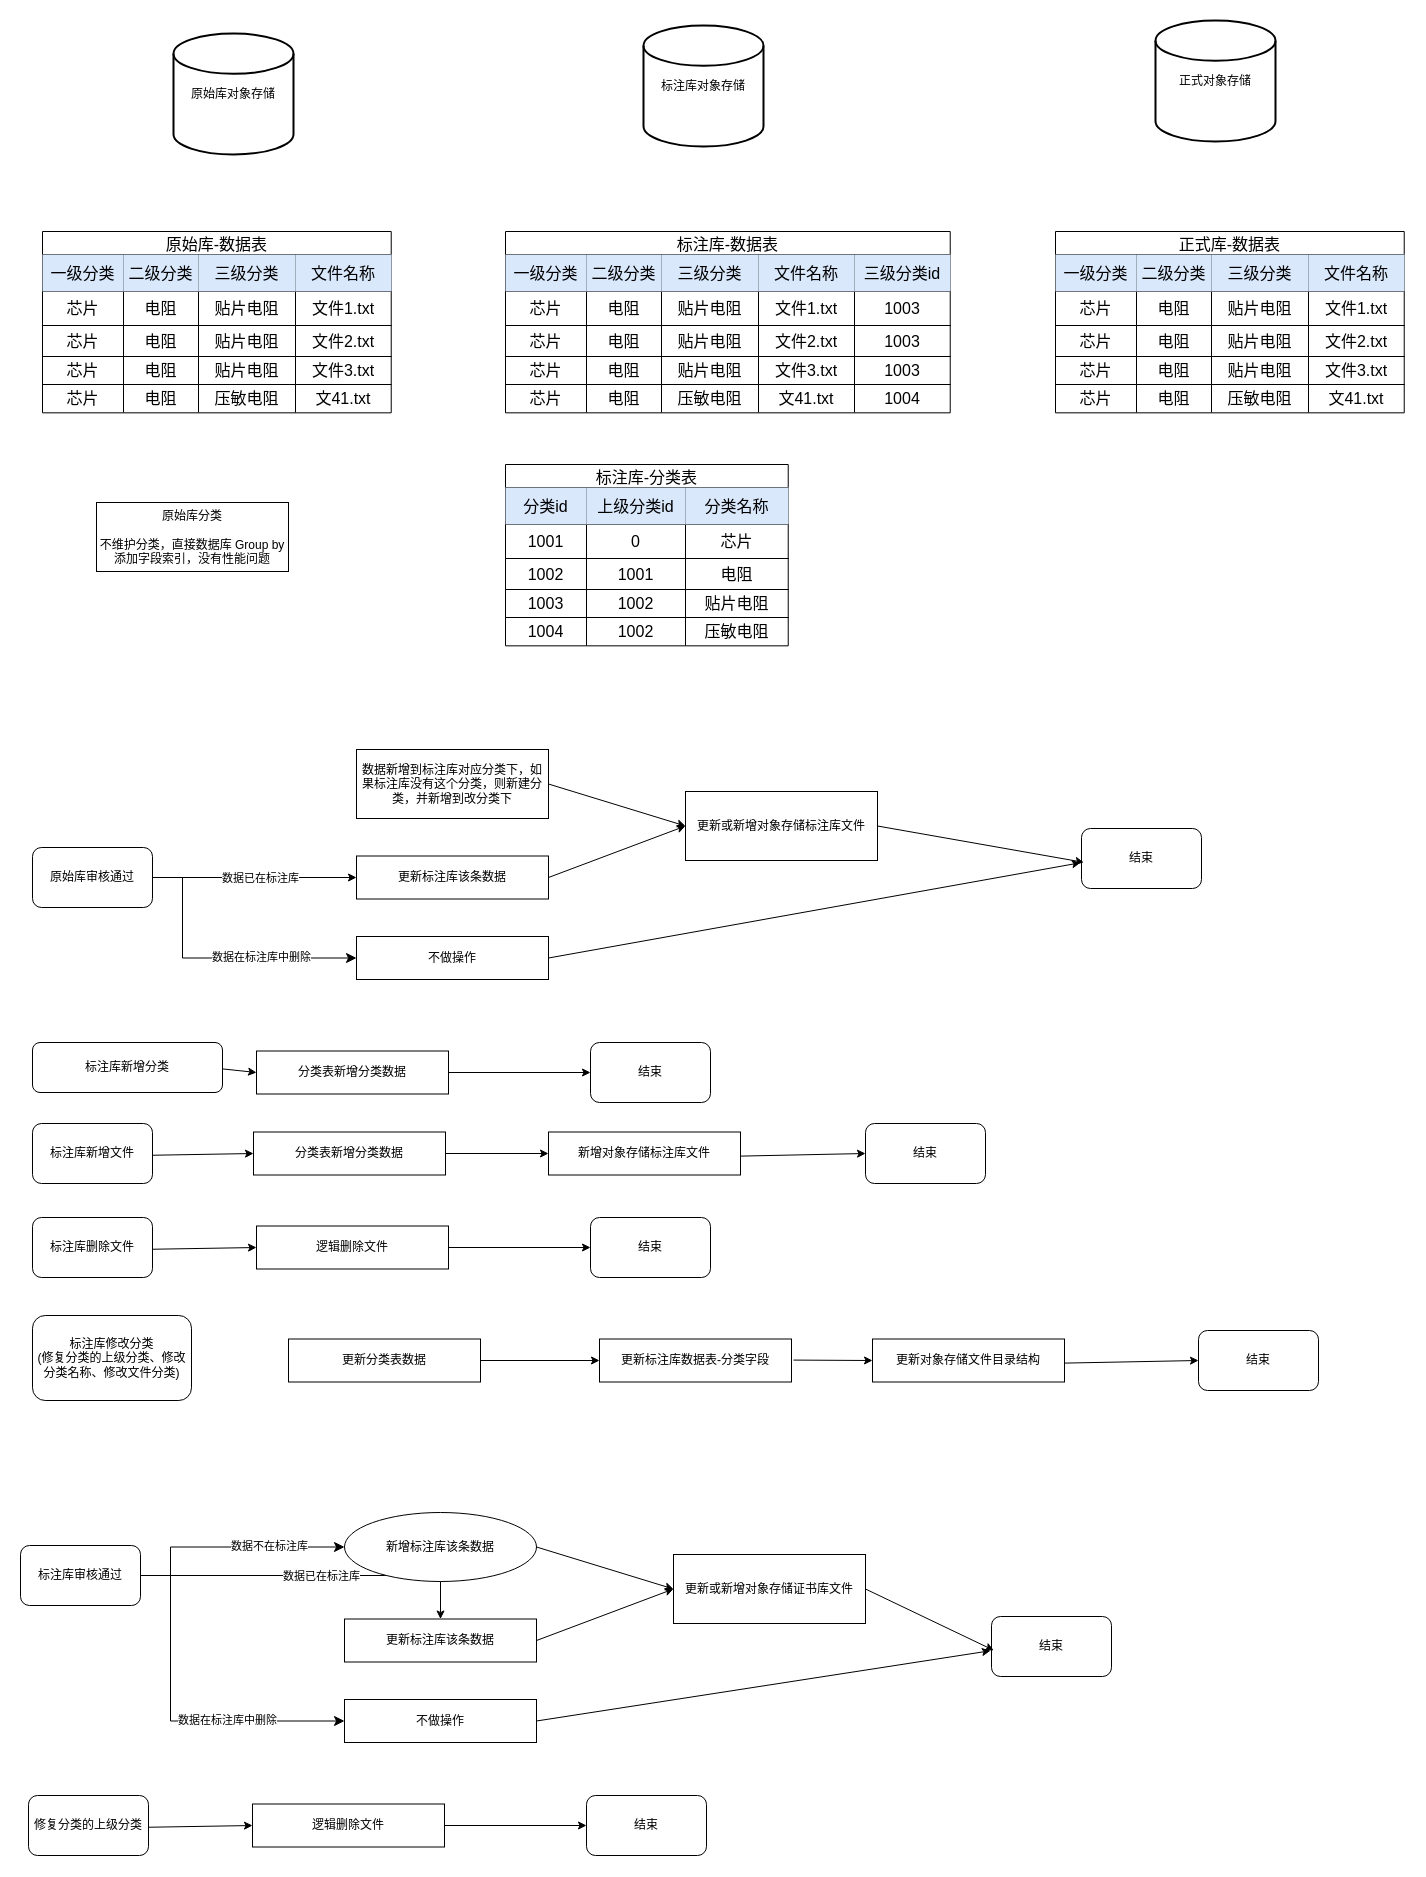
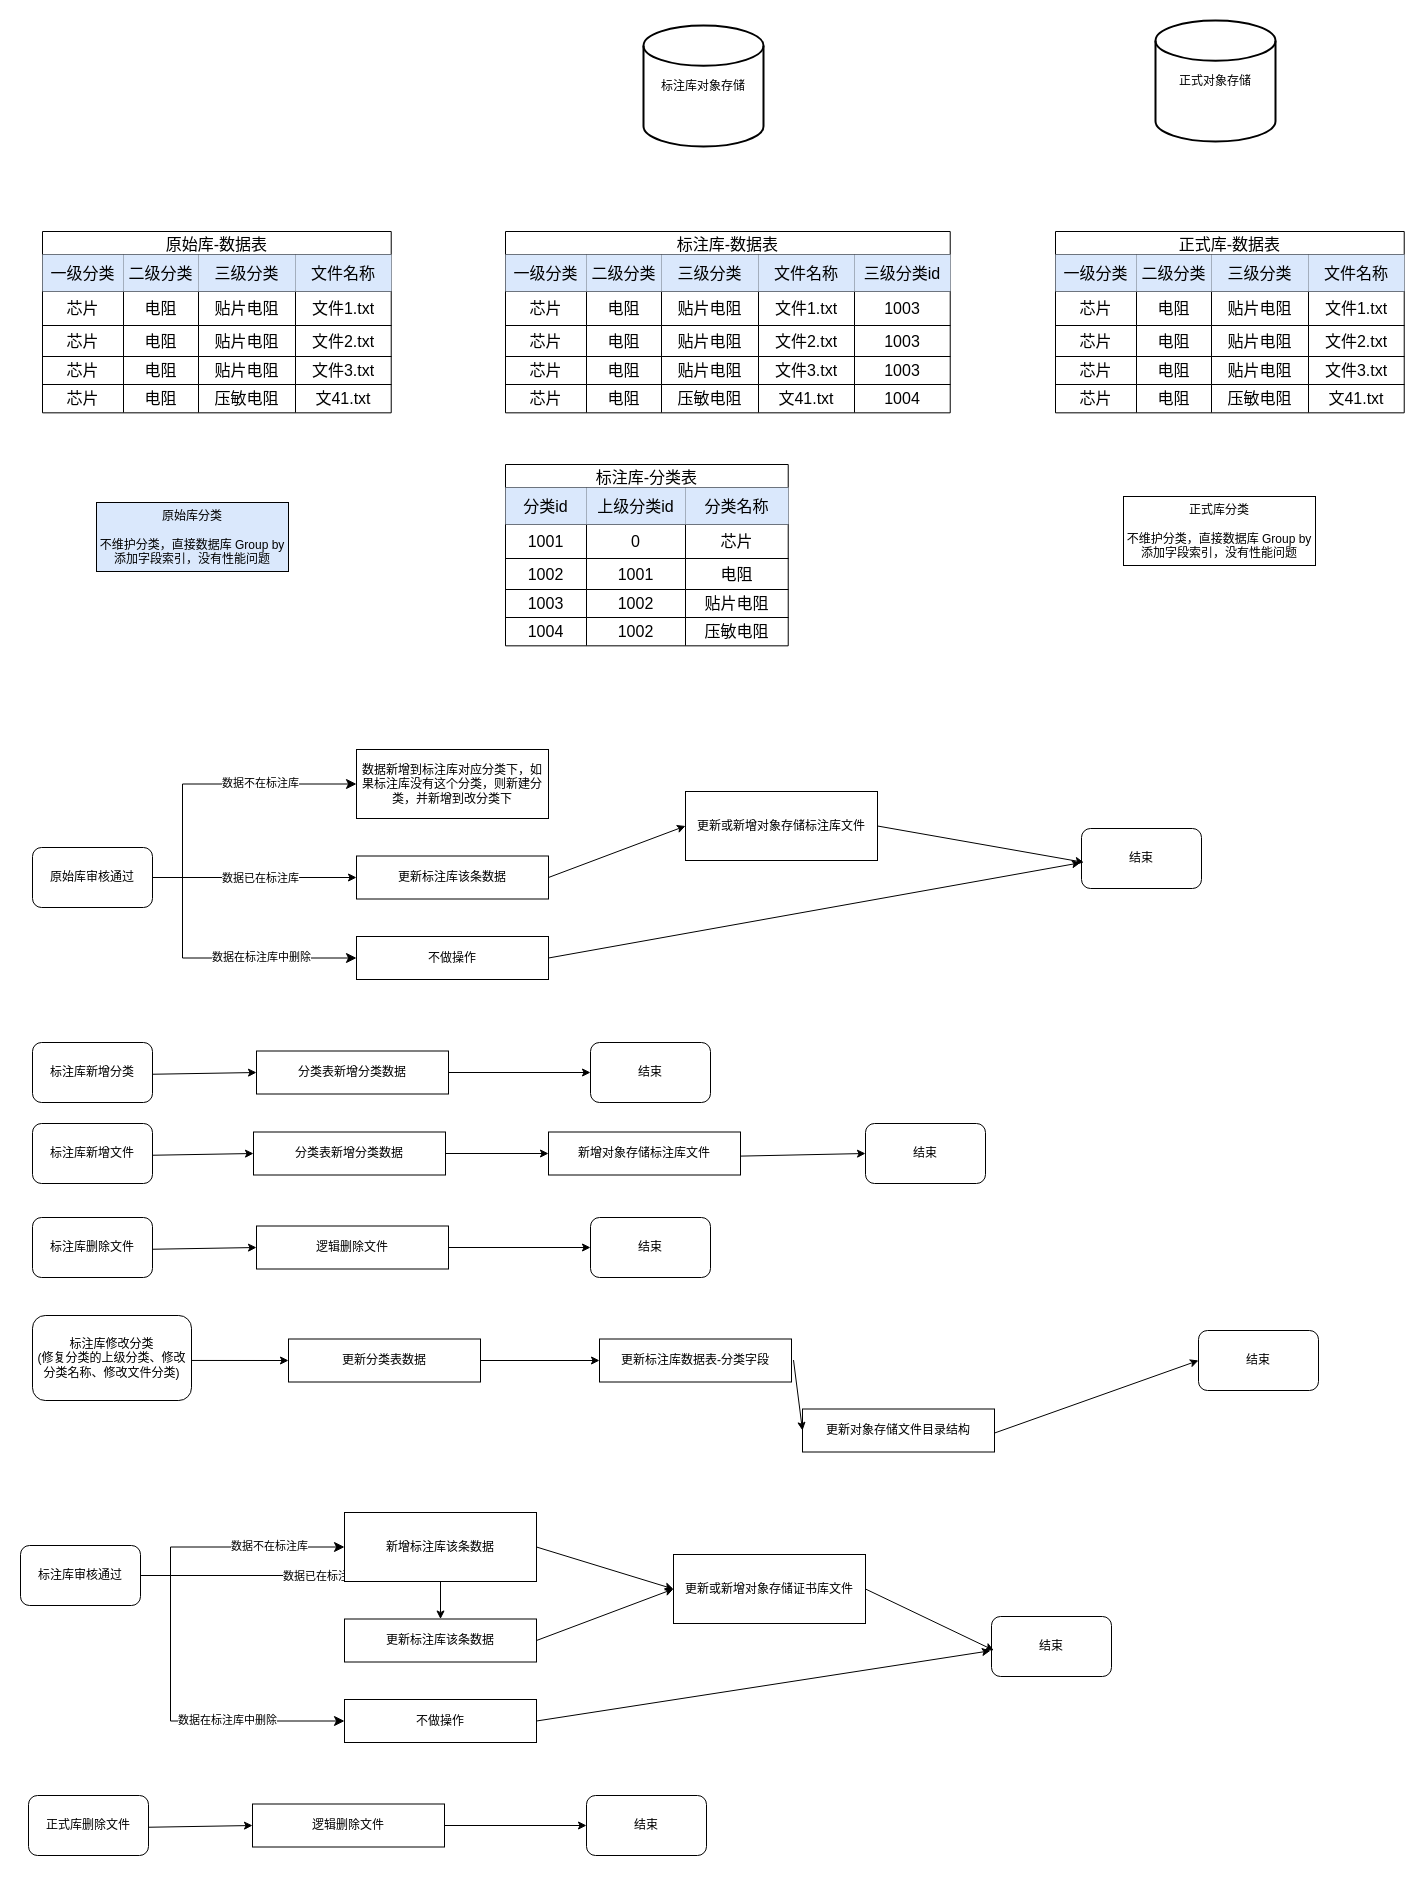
(234, 94) -> none
none -> (1220, 531)
(193, 537) -> (193, 537)
none -> (220, 784)
(614, 804) -> none
(128, 1068) -> (93, 1073)
none -> (237, 1360)
(969, 1361) -> (899, 1431)
(441, 1547) -> (441, 1547)
(89, 1826) -> (89, 1826)
